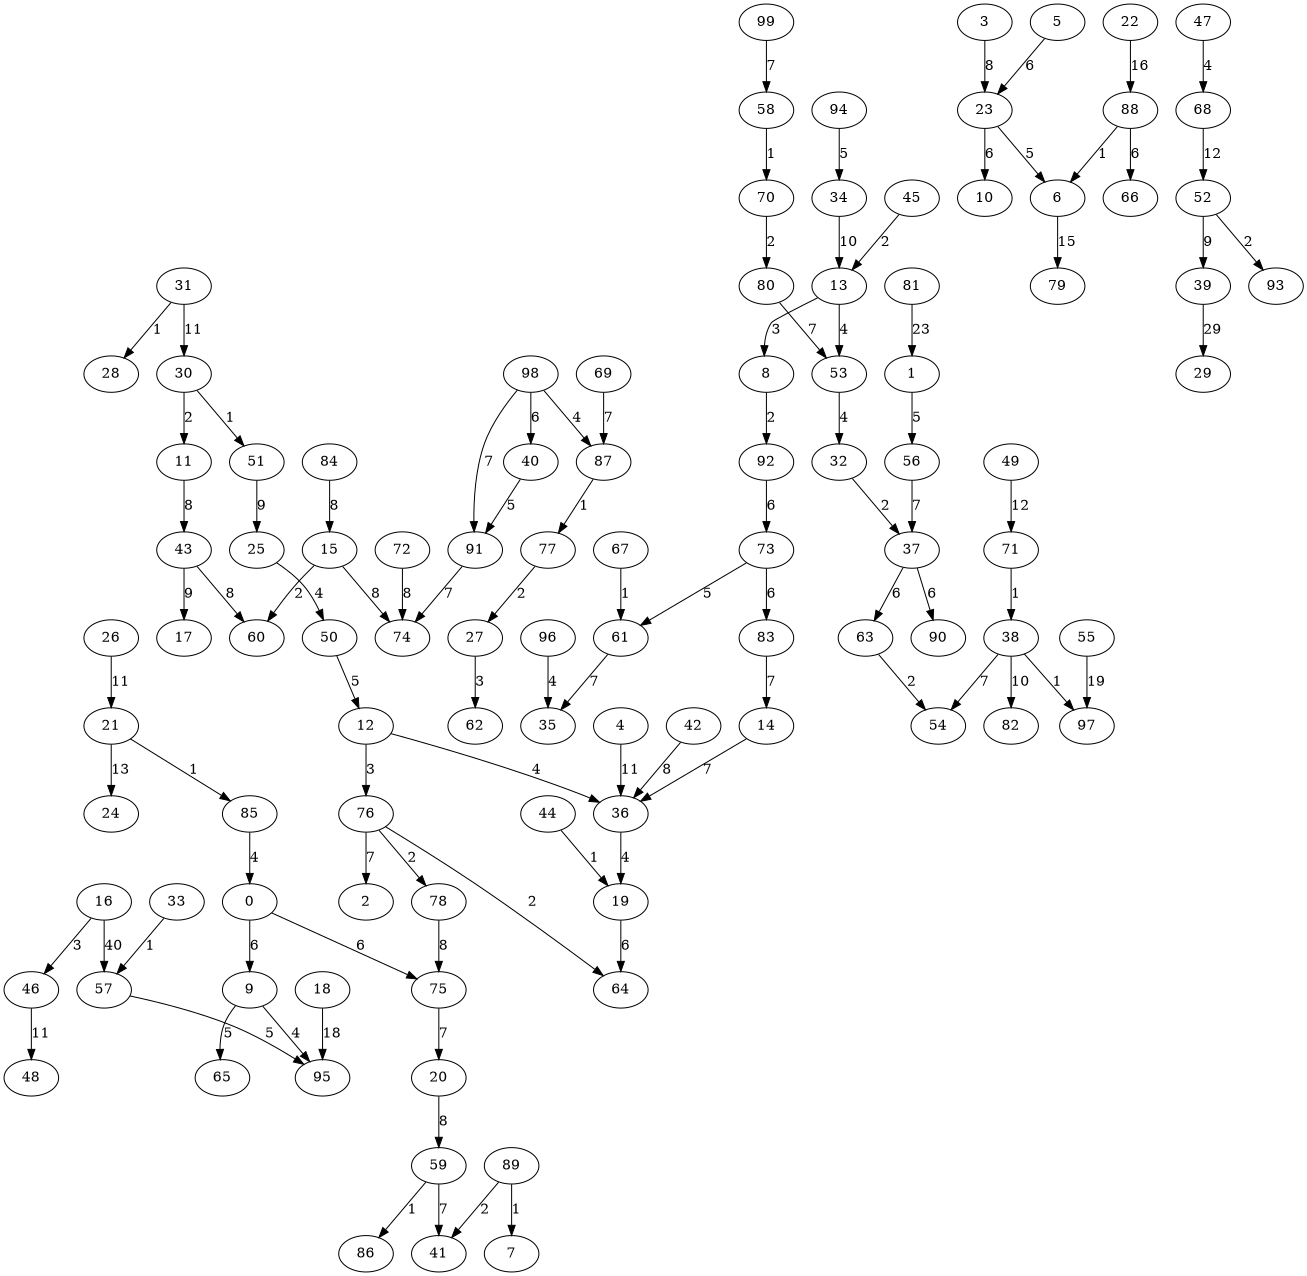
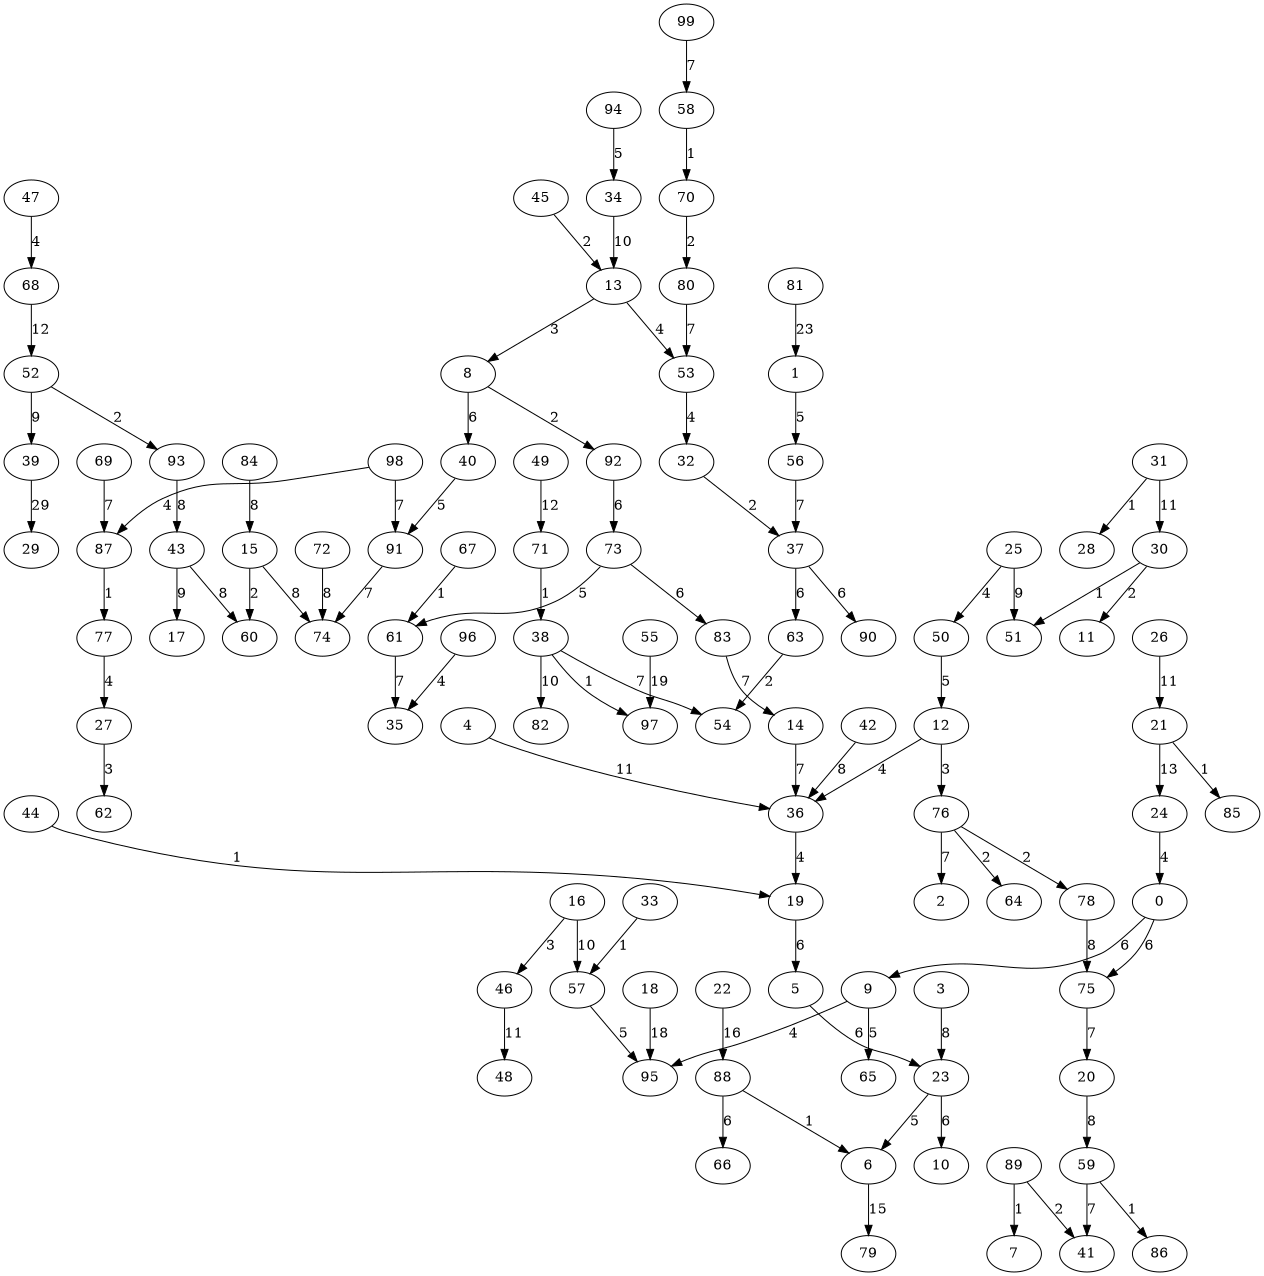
(531, 413) -> (468, 413)
(184, 501) -> (177, 501)
(257, 501) -> (1014, 589)
(522, 594) -> (109, 682)
(250, 853) -> (1160, 853)
(621, 941) -> (796, 941)
(114, 946) -> (587, 946)
